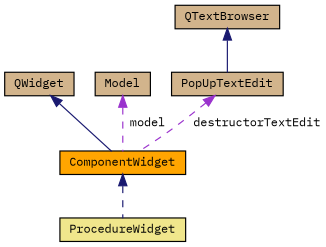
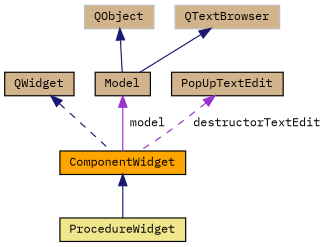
none -> (119, 17)
(227, 17) -> (227, 17)
(227, 56) -> (170, 54)
(86, 127) -> (86, 127)
(123, 129) -> (123, 129)
(123, 202) -> (123, 202)
